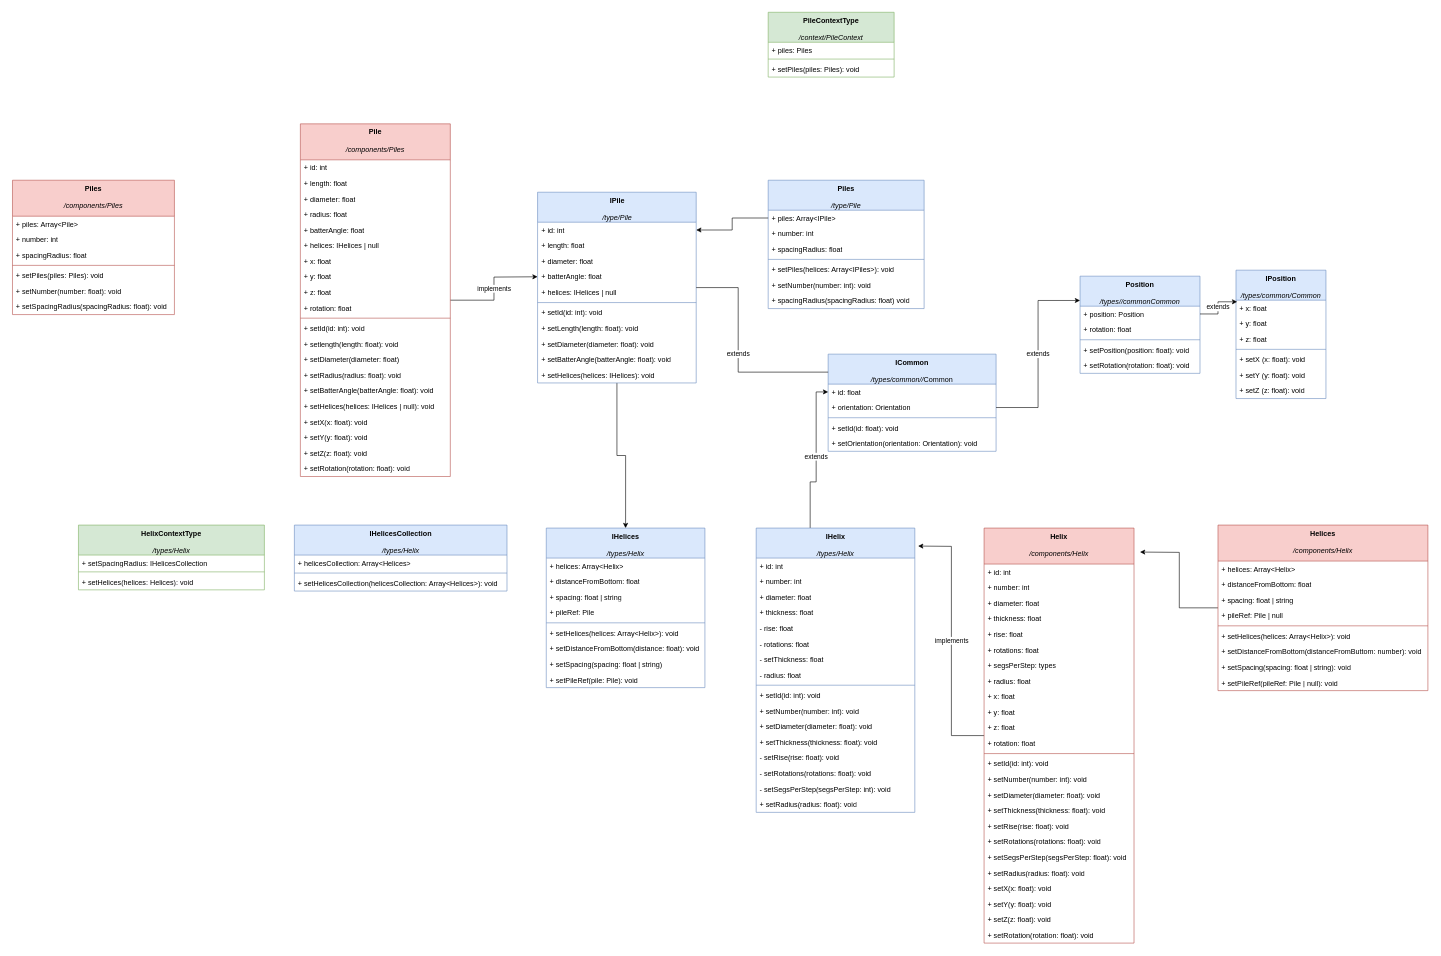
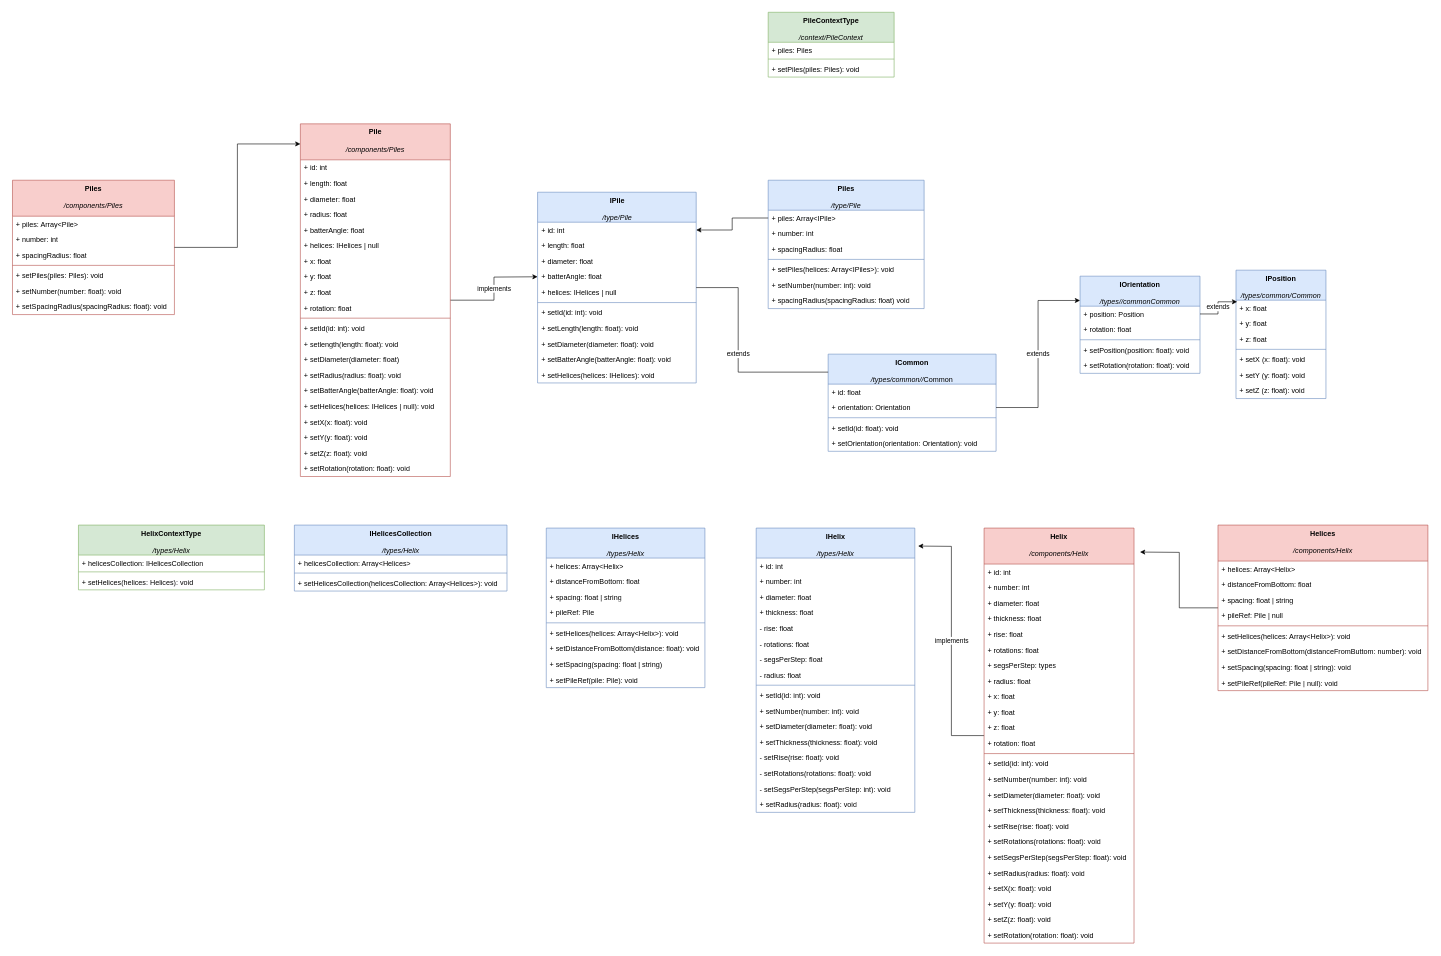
none -> (237, 225)
(1140, 289) -> (1140, 289)
(818, 392) -> none
(626, 484) -> none
(149, 564) -> (148, 564)
(798, 660) -> (796, 660)
